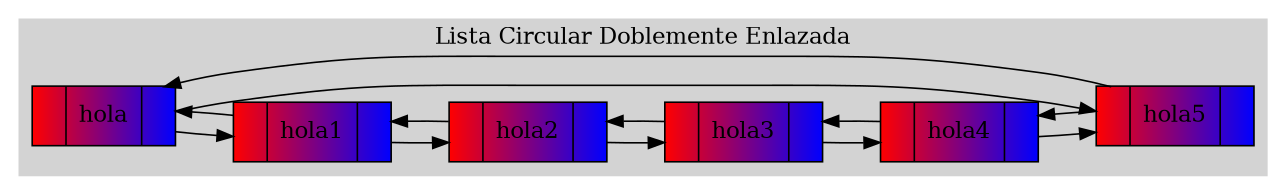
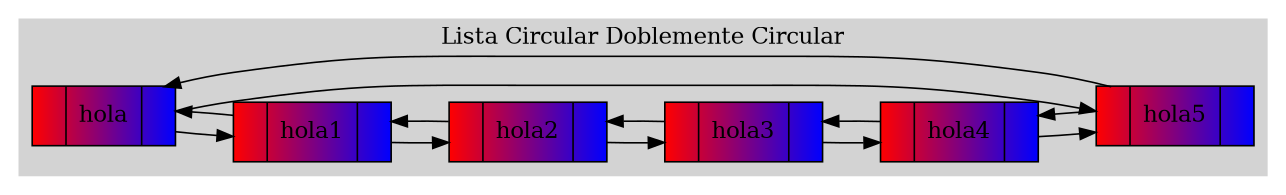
(643, 38) -> (643, 38)
